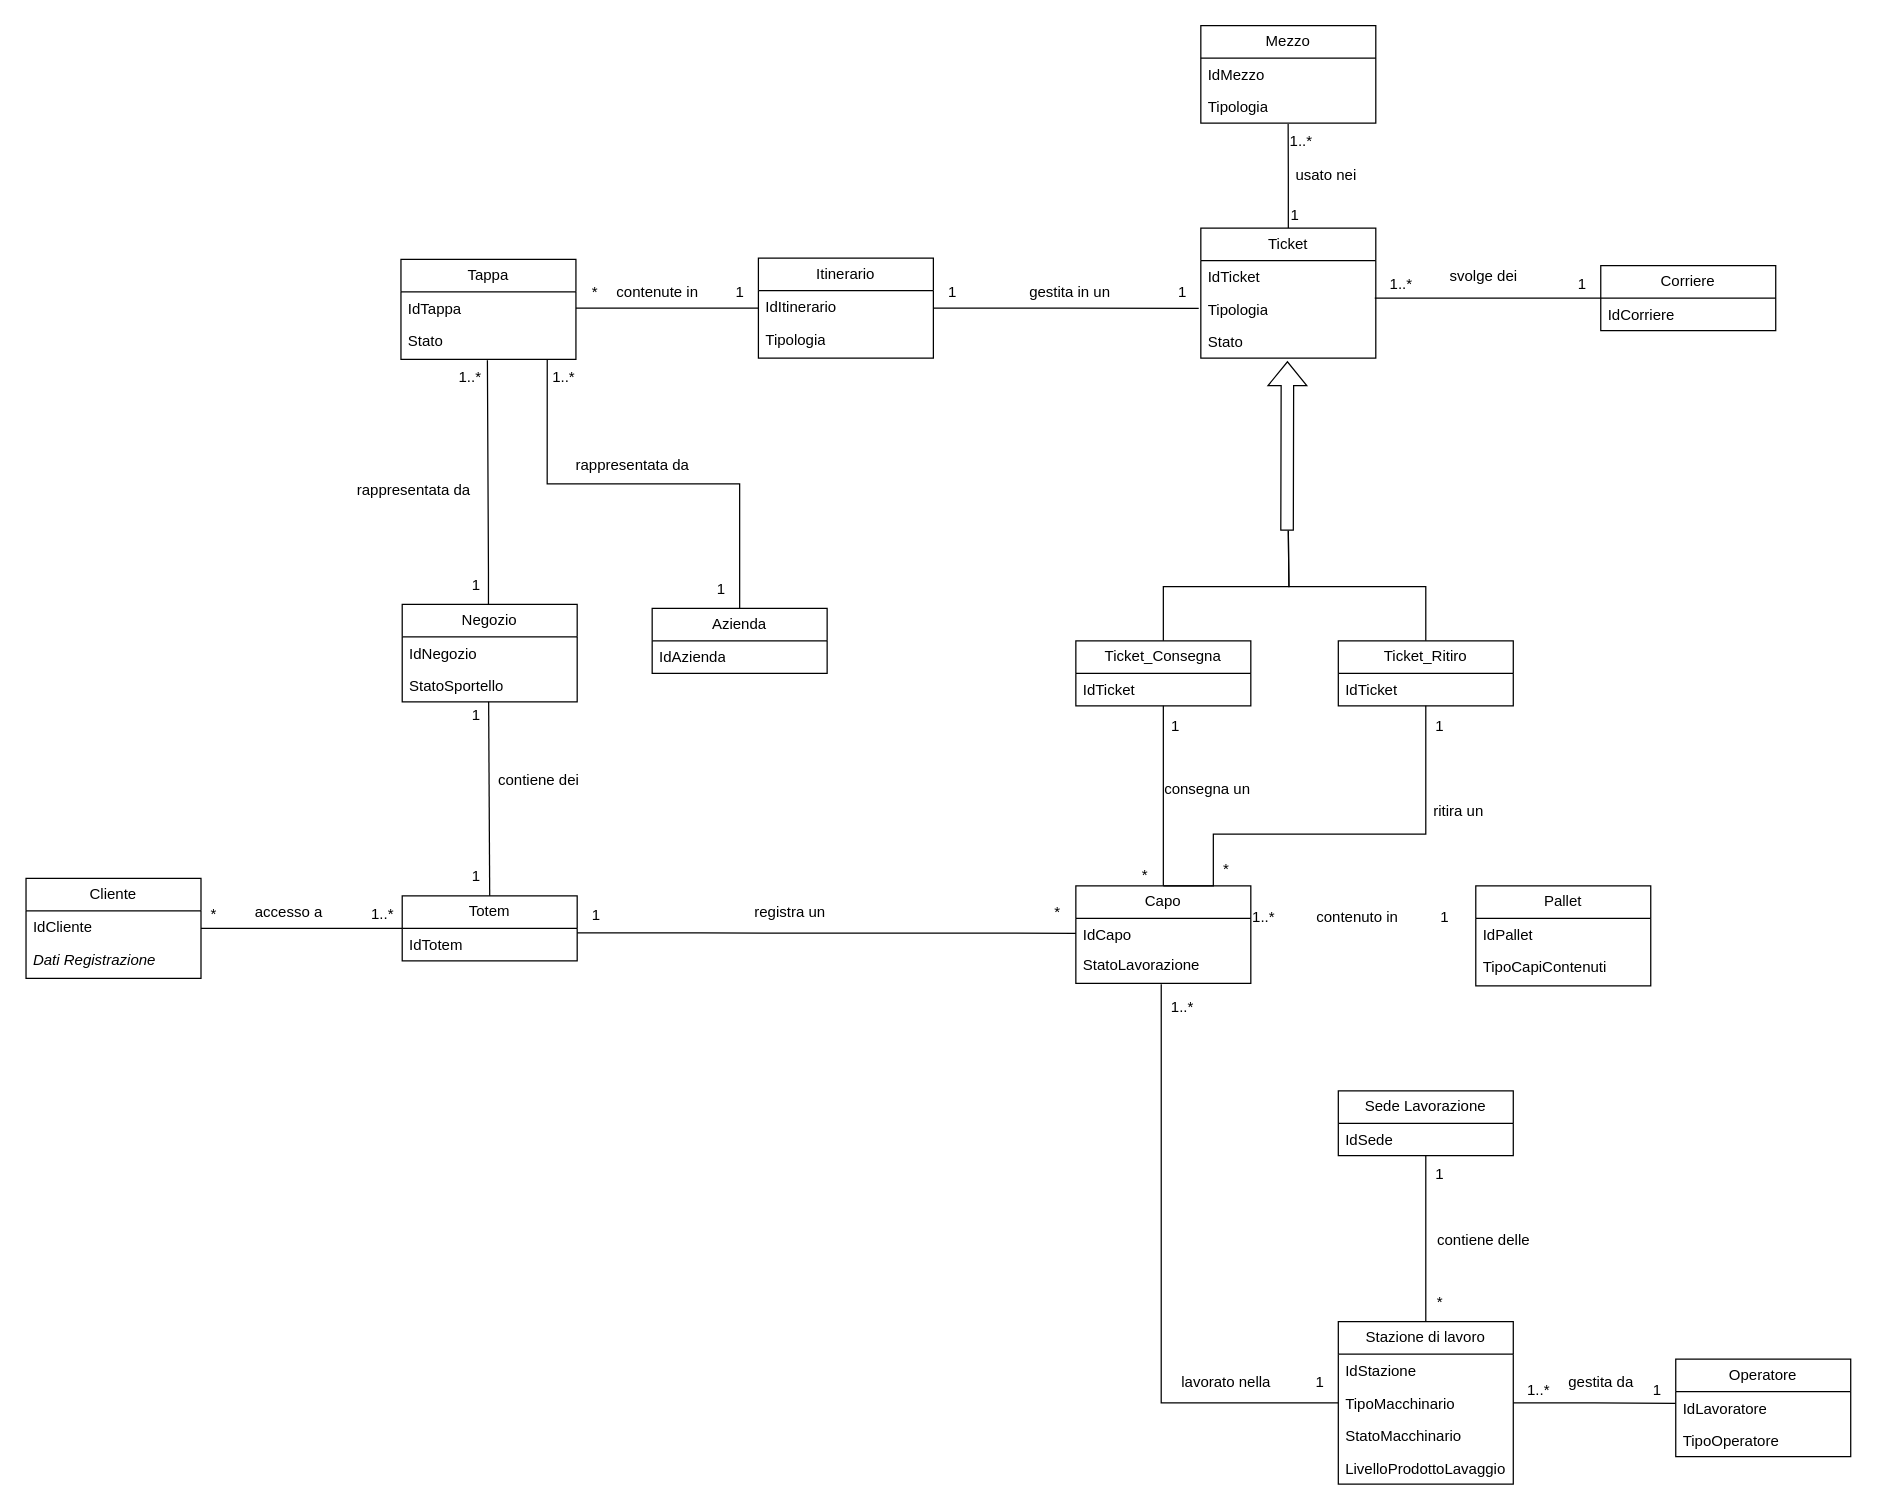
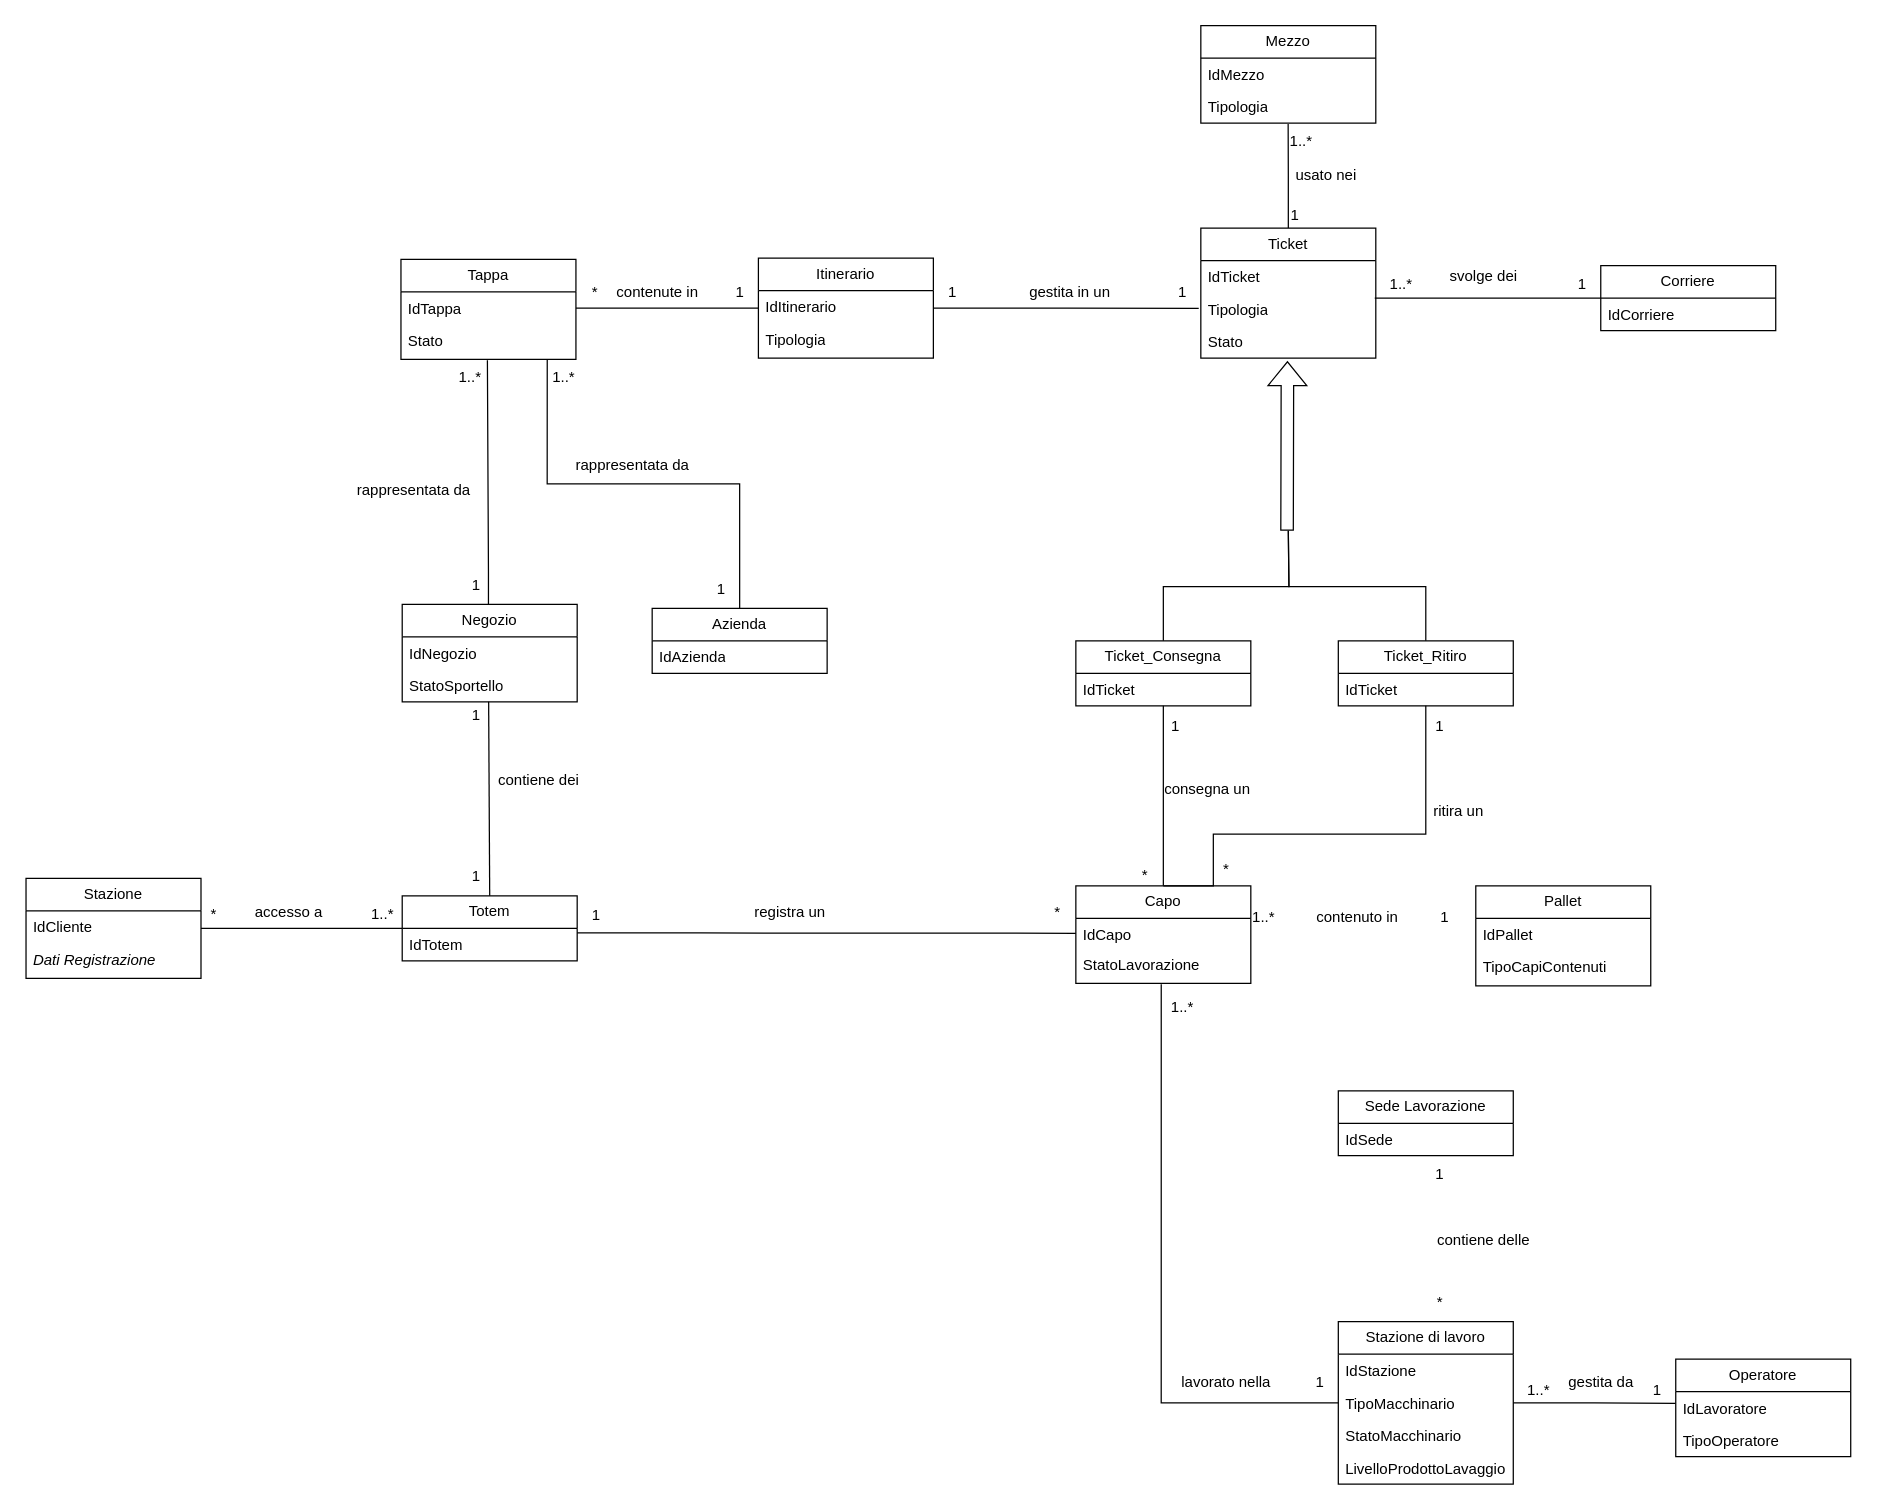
(113, 894) -> (113, 894)
(1426, 1237) -> none
